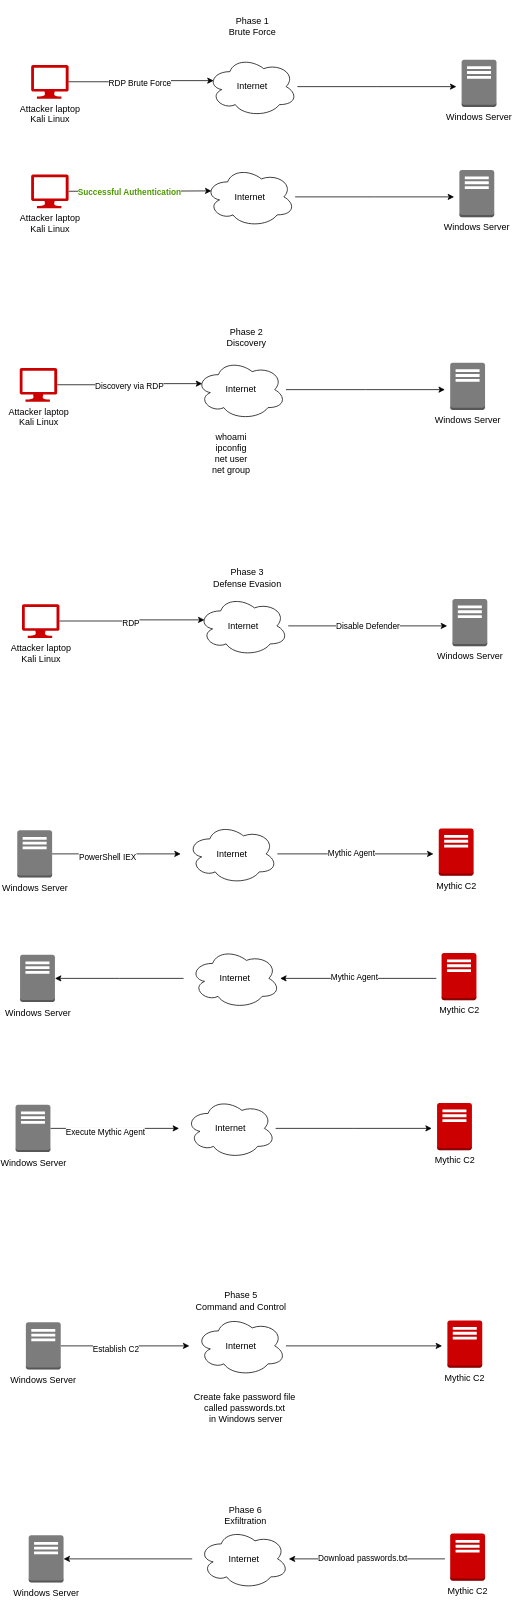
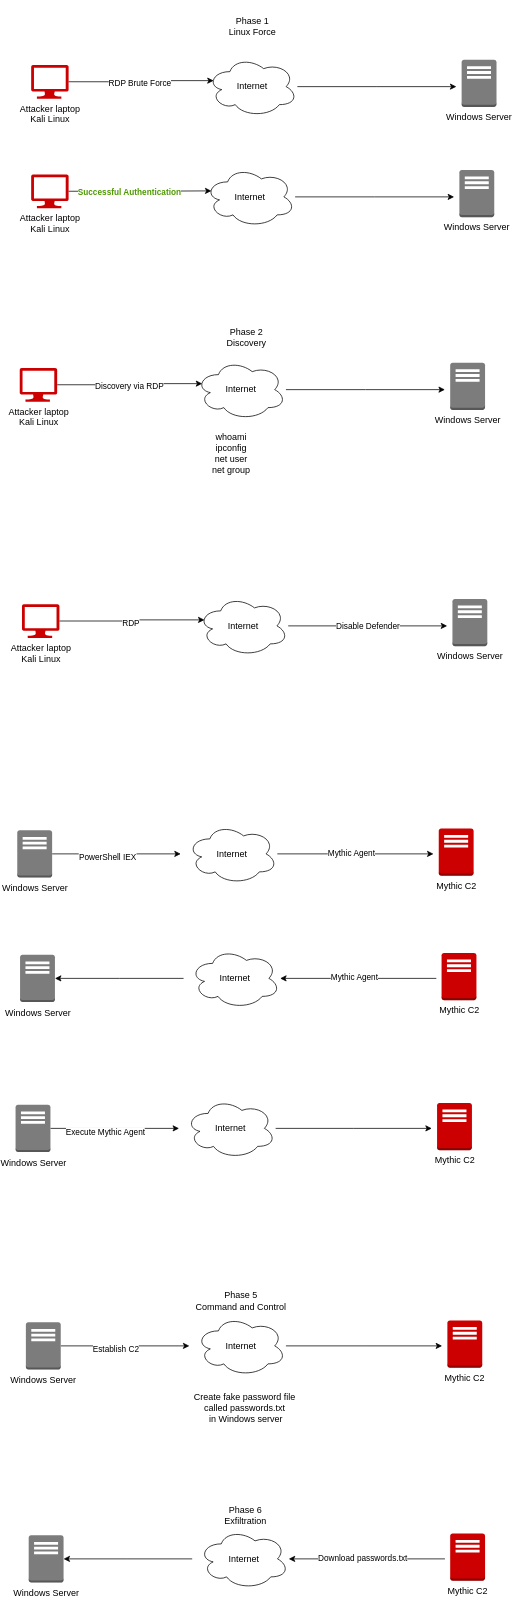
(253, 27) -> (253, 27)
(247, 578) -> none
